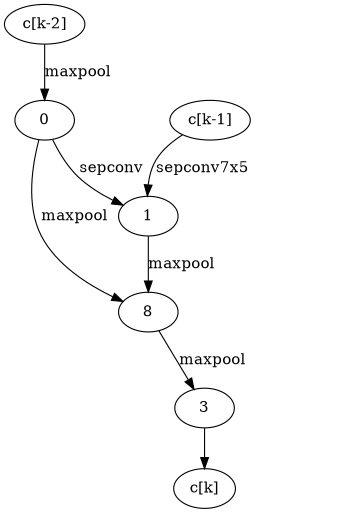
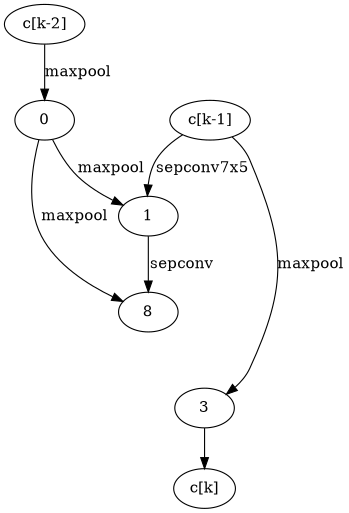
(111, 168) -> (111, 168)
(182, 264) -> (182, 264)
(174, 355) -> (278, 262)
